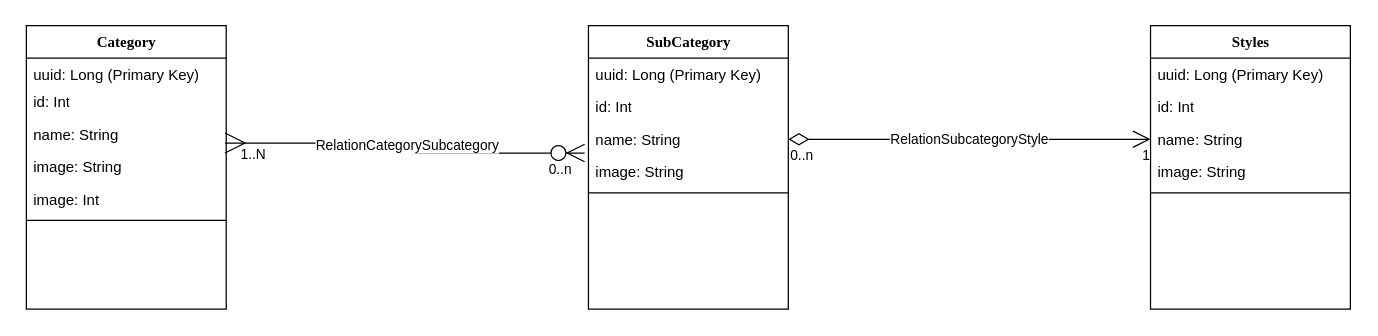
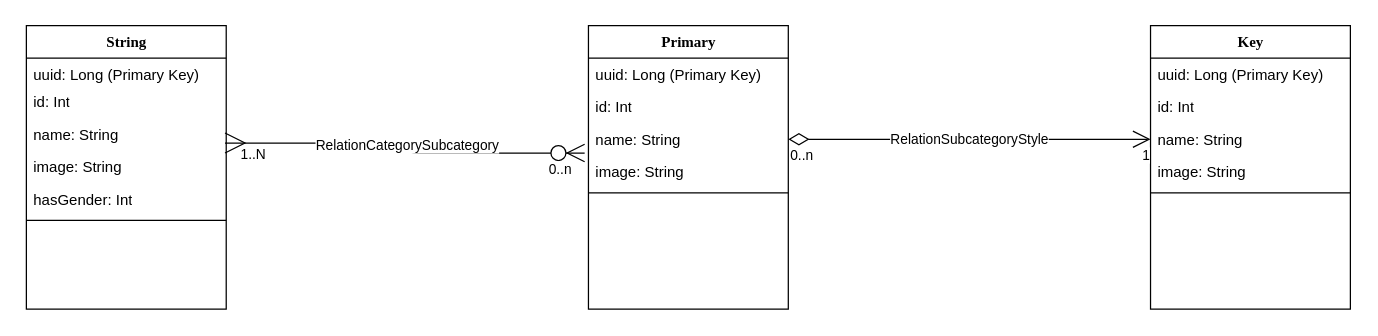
(126, 43) -> (126, 43)
(689, 43) -> (689, 43)
(1251, 43) -> (1251, 43)
(69, 201) -> (88, 201)
